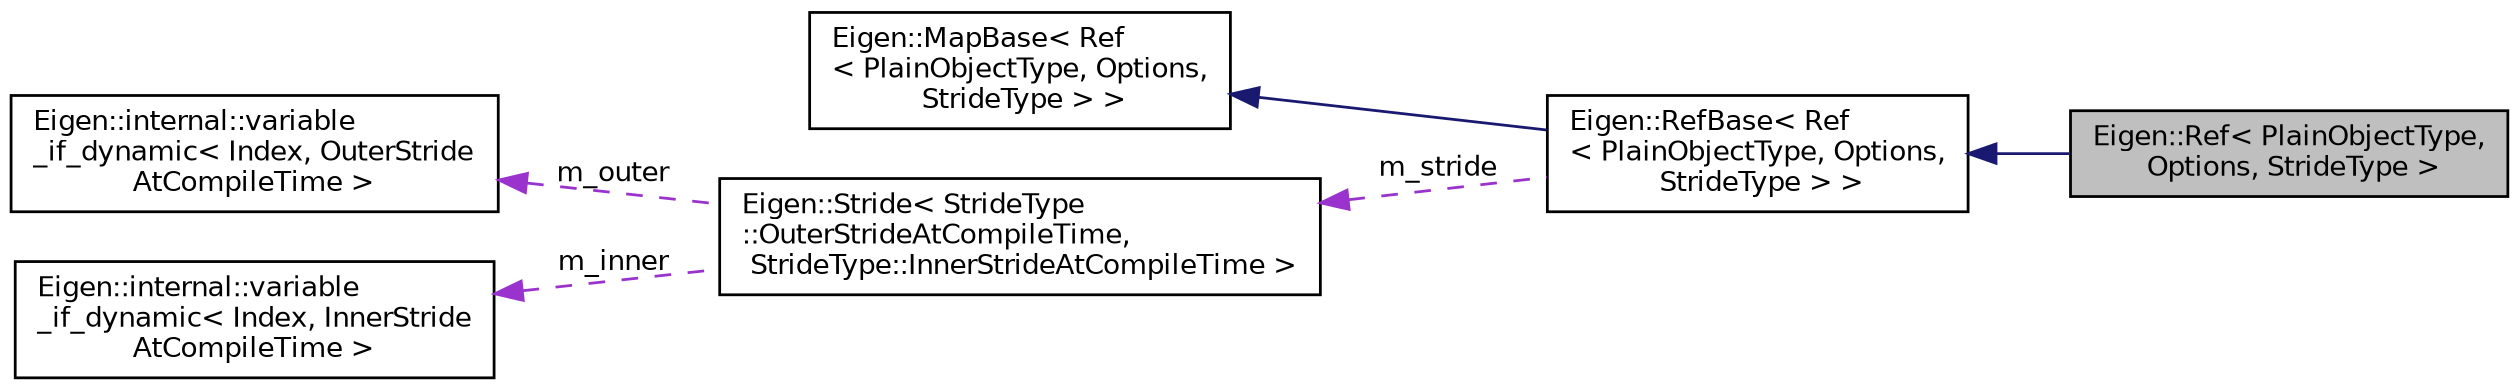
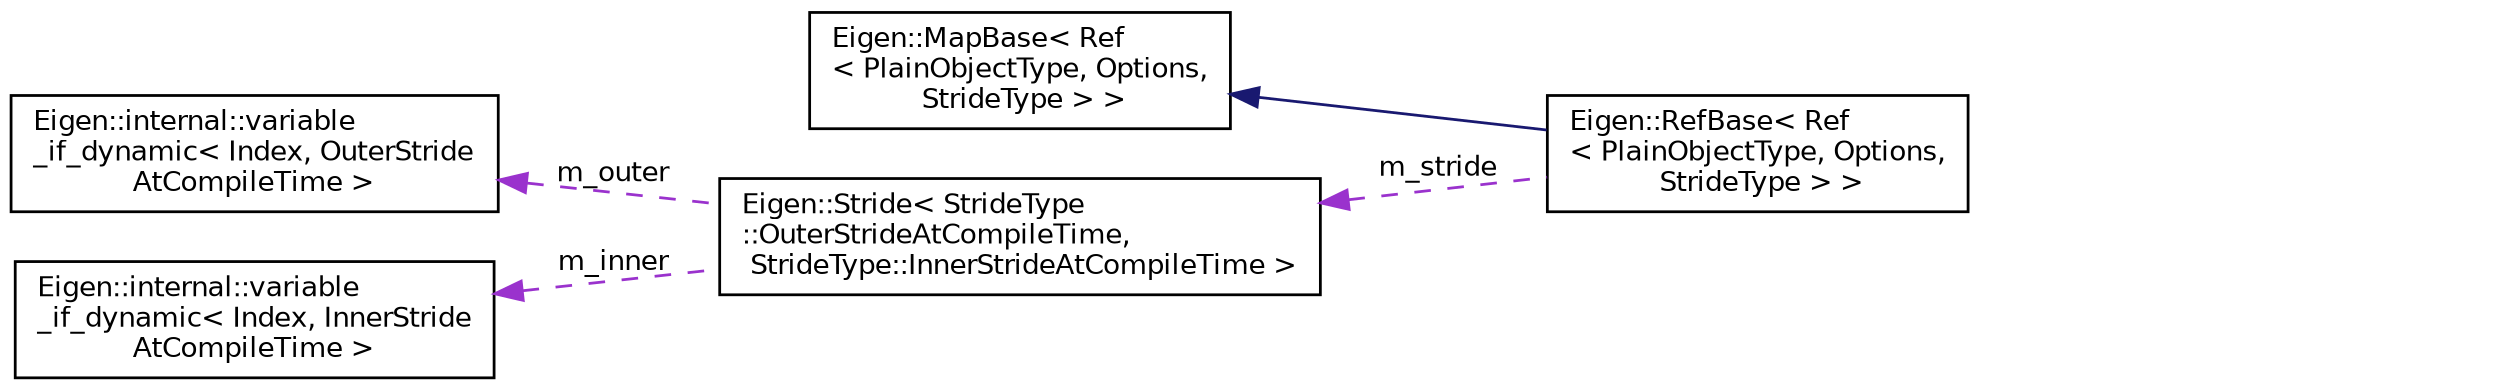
(2289, 154) -> none
